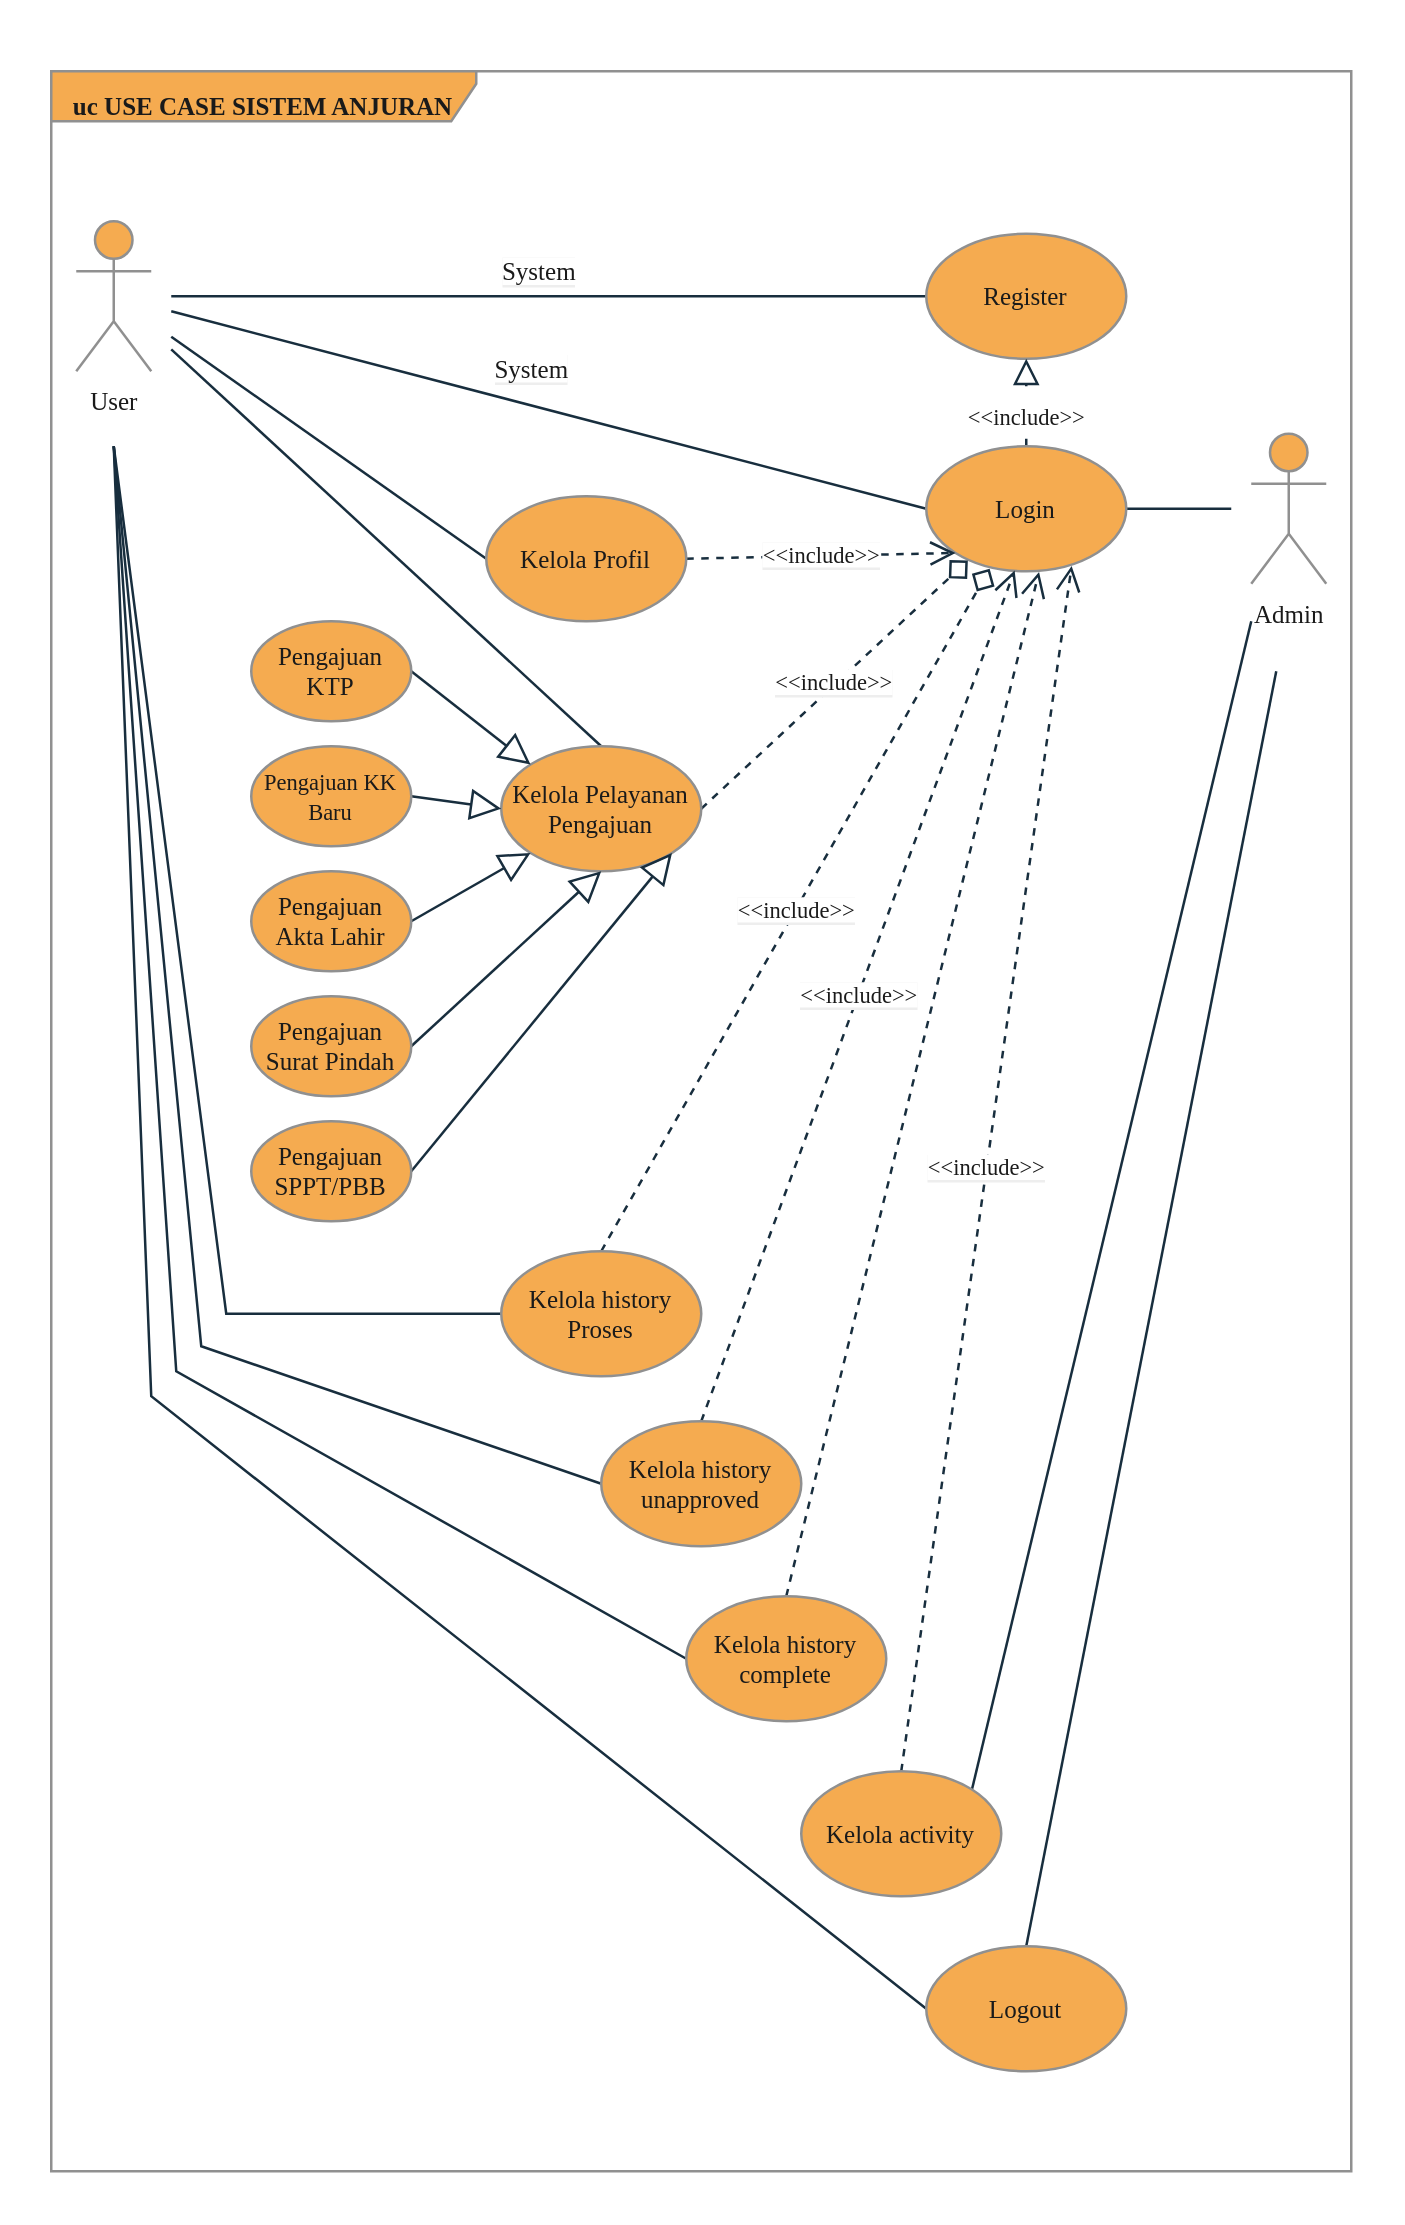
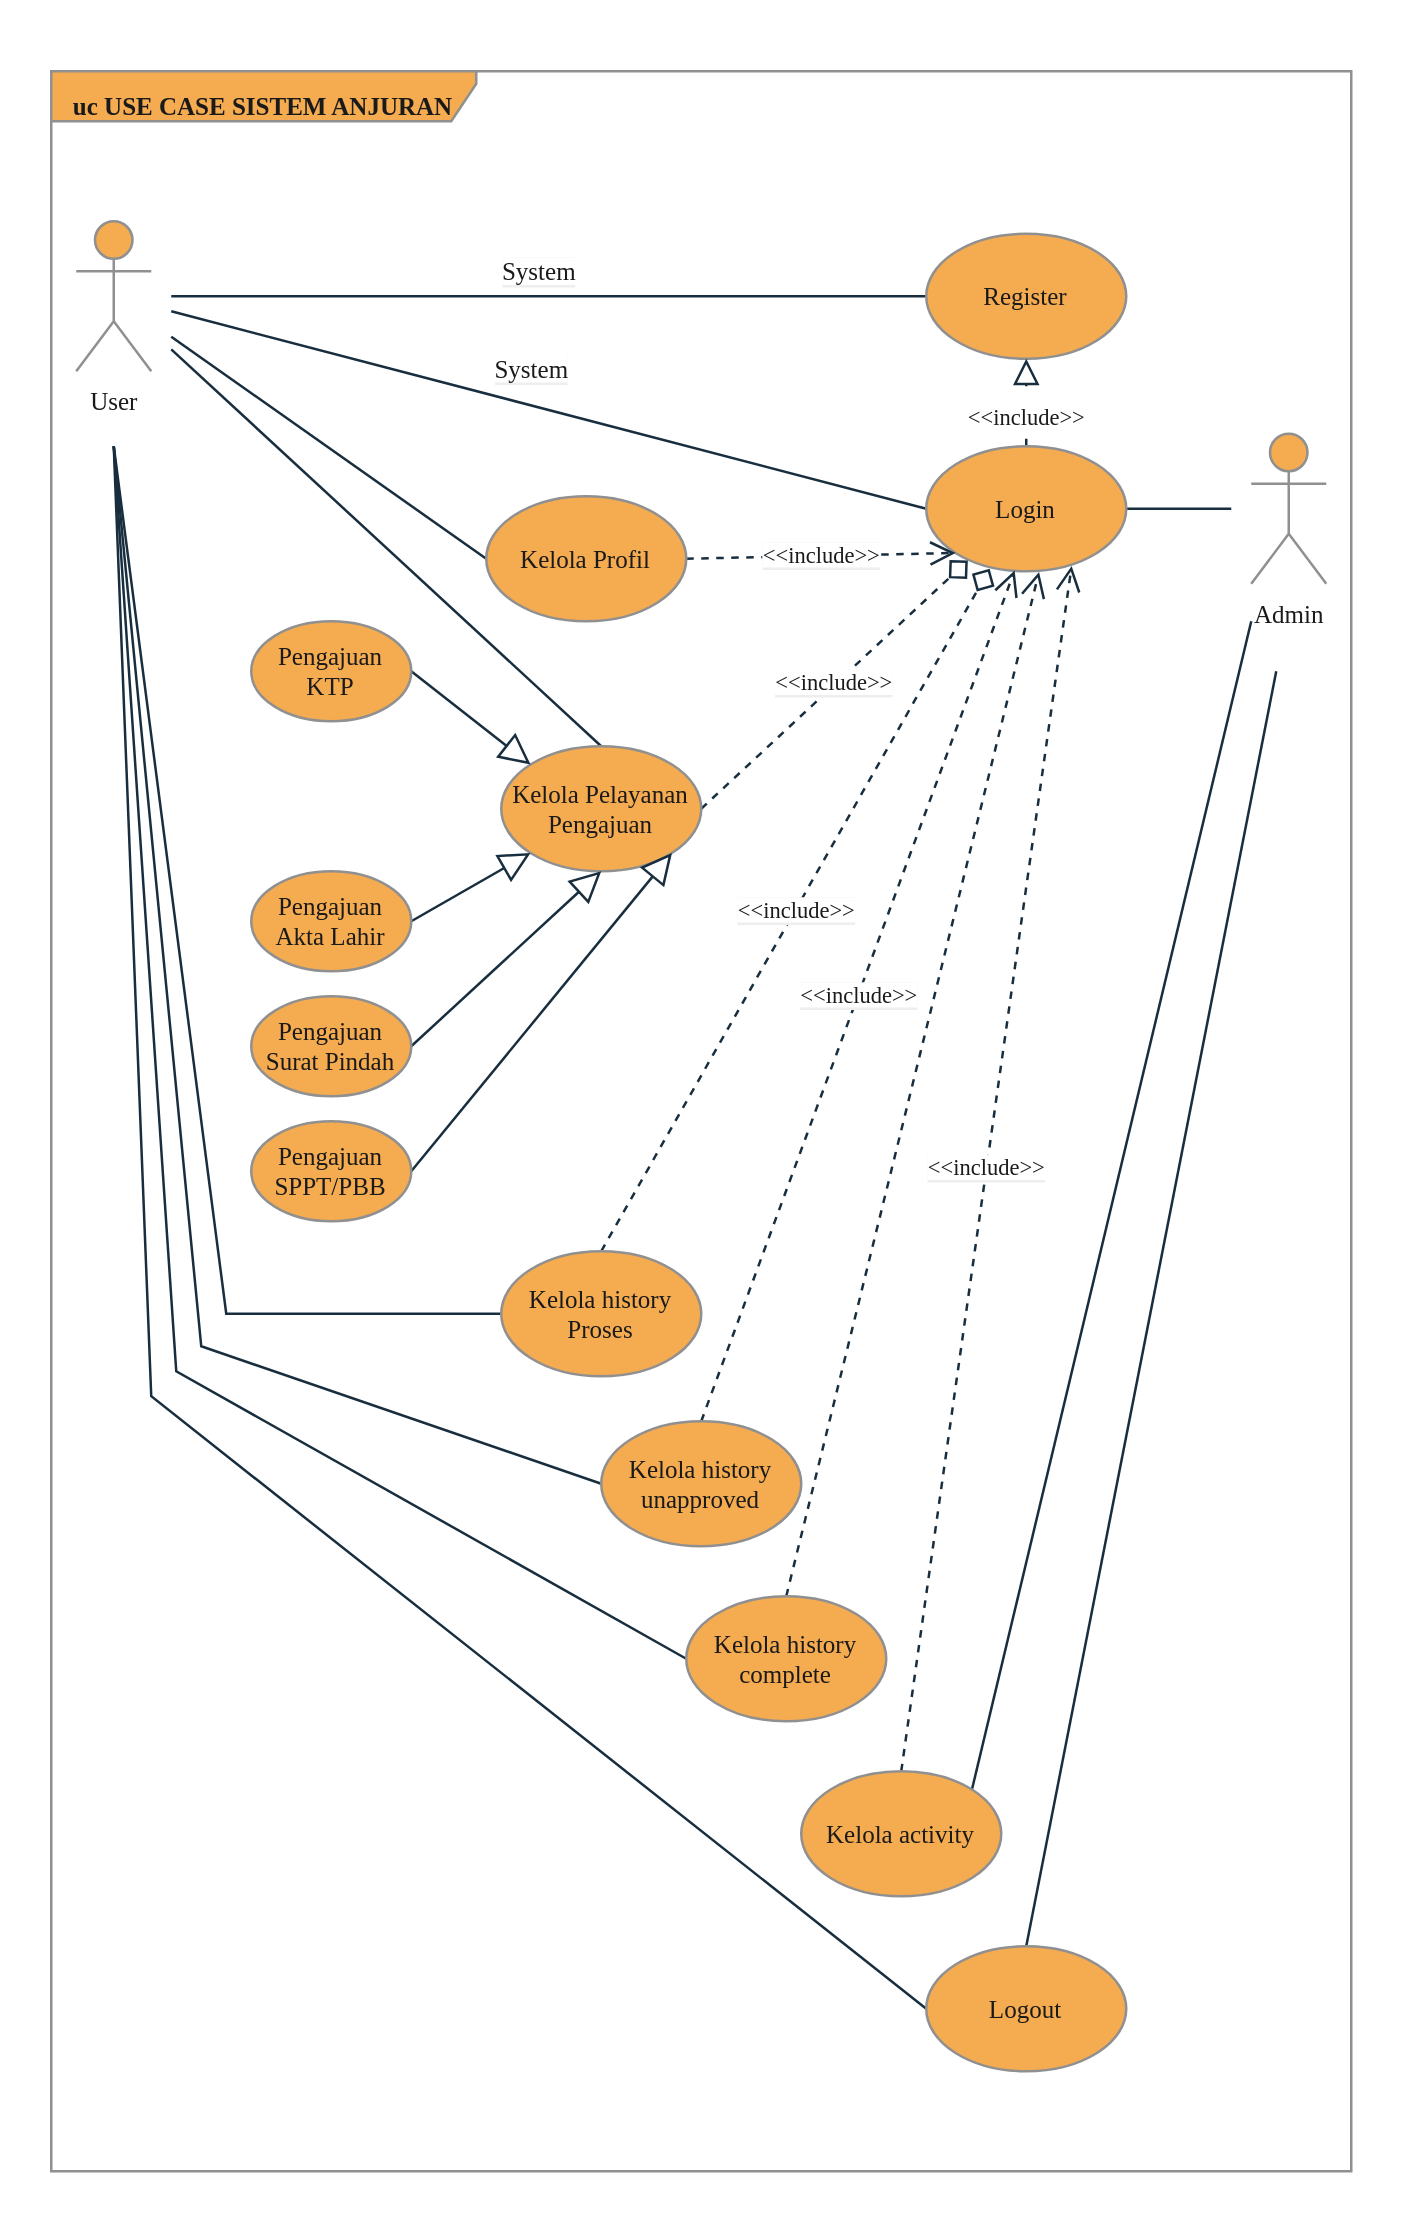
(331, 796) -> none
(441, 800) -> none
